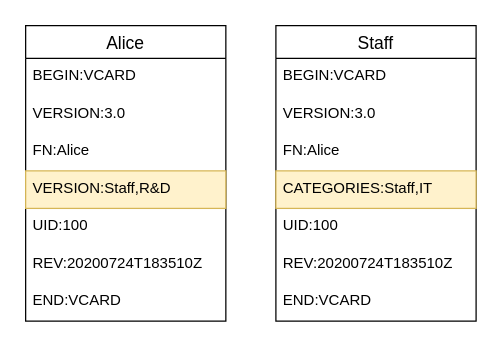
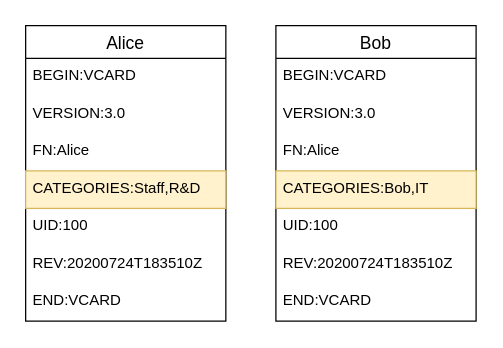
(375, 43) -> (375, 43)
(100, 188) -> (113, 188)
(358, 188) -> (350, 188)
